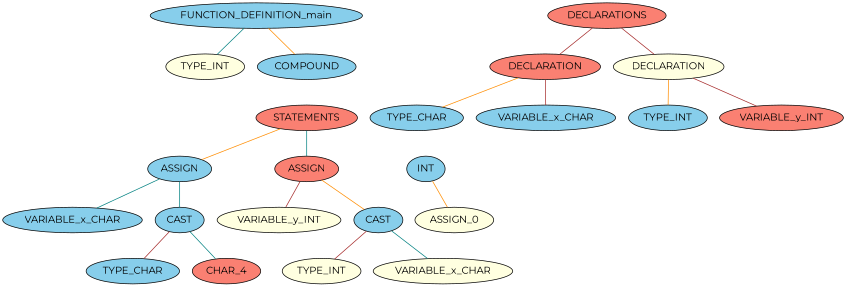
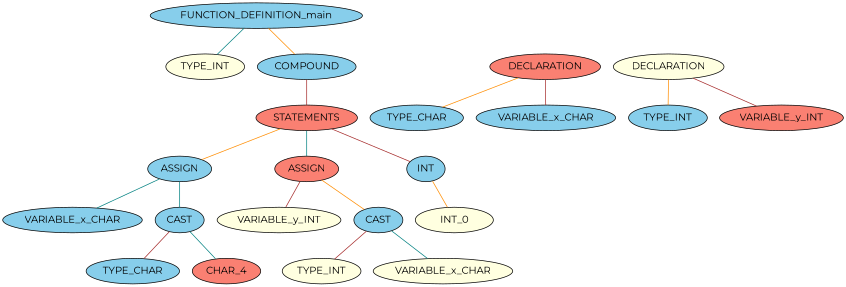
(607, 16) -> none
none -> (307, 92)
none -> (371, 145)
(454, 220) -> (454, 220)
